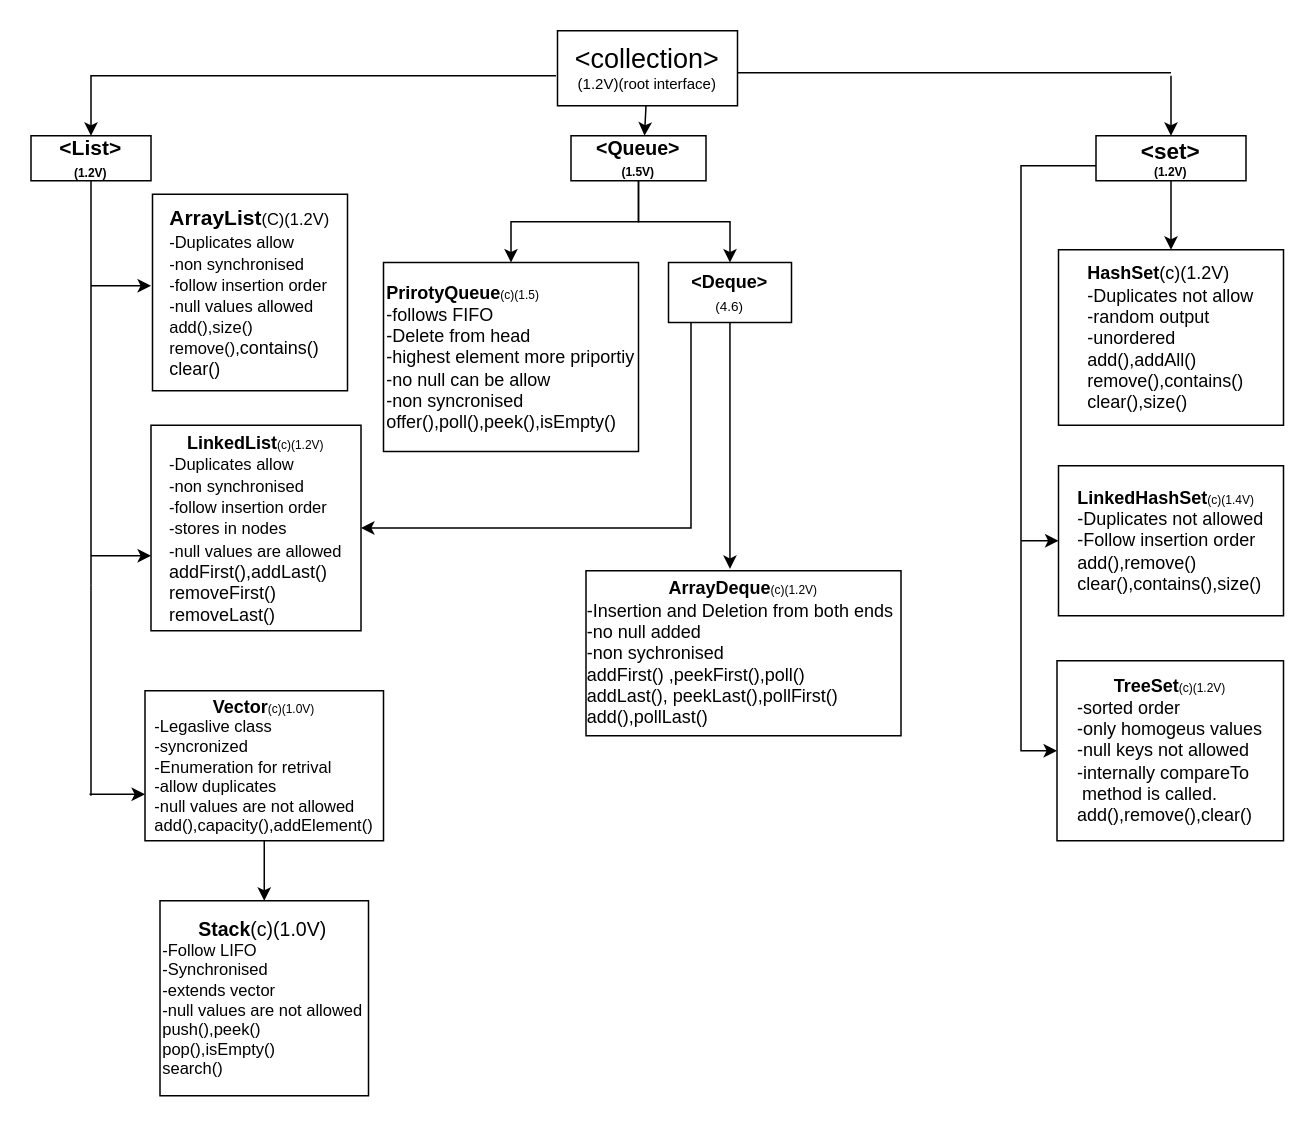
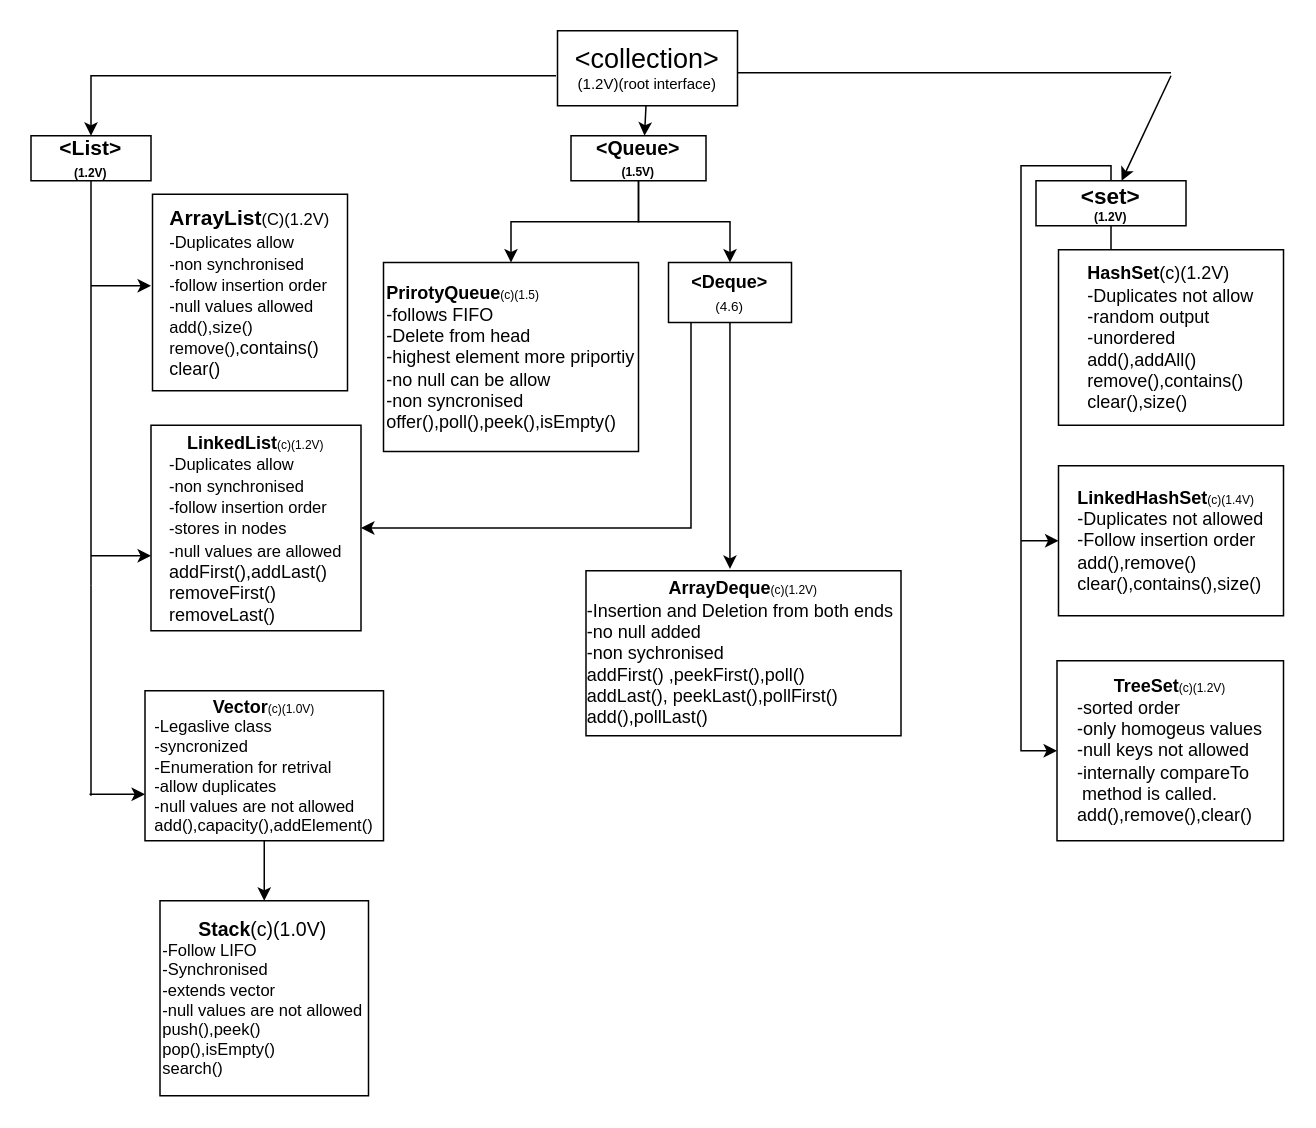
(1171, 158) -> (1111, 203)
